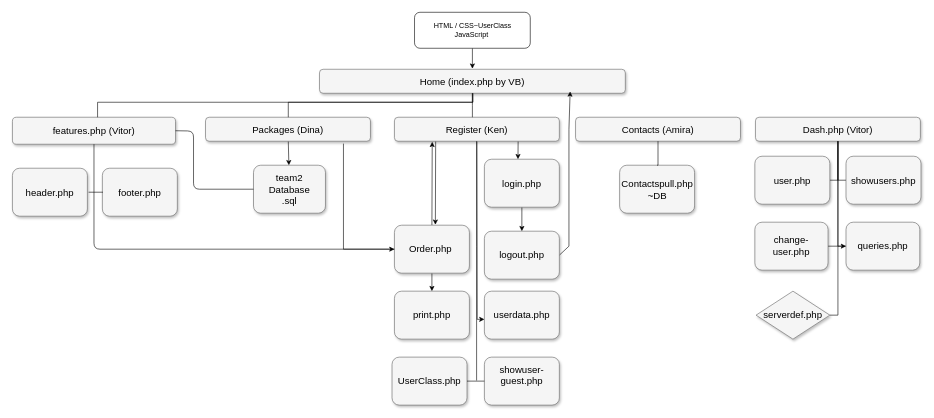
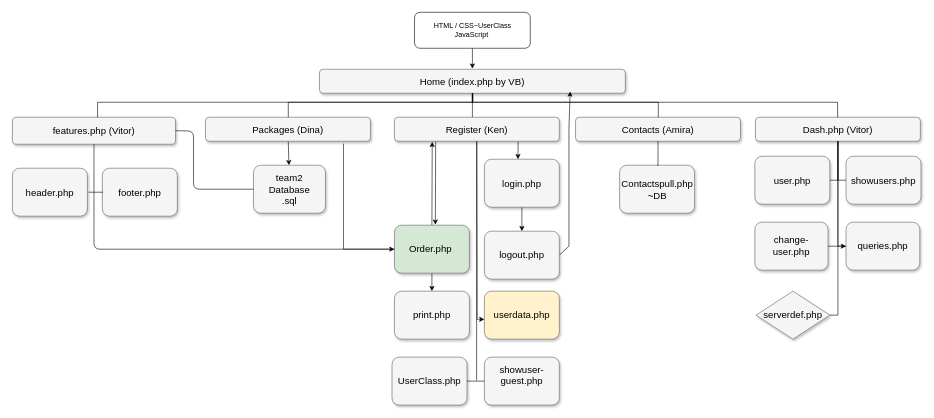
none -> (756, 102)
none -> (659, 110)
(432, 249) -> (432, 249)
(522, 315) -> (522, 315)
